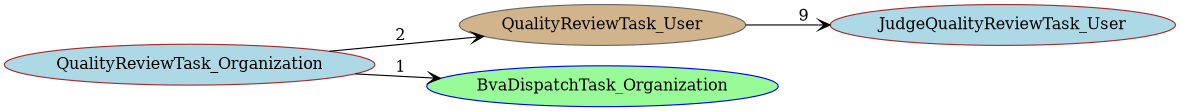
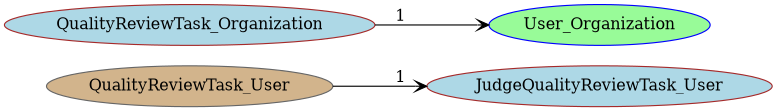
(804, 16) -> (401, 78)
(401, 44) -> none
(602, 86) -> (600, 25)
